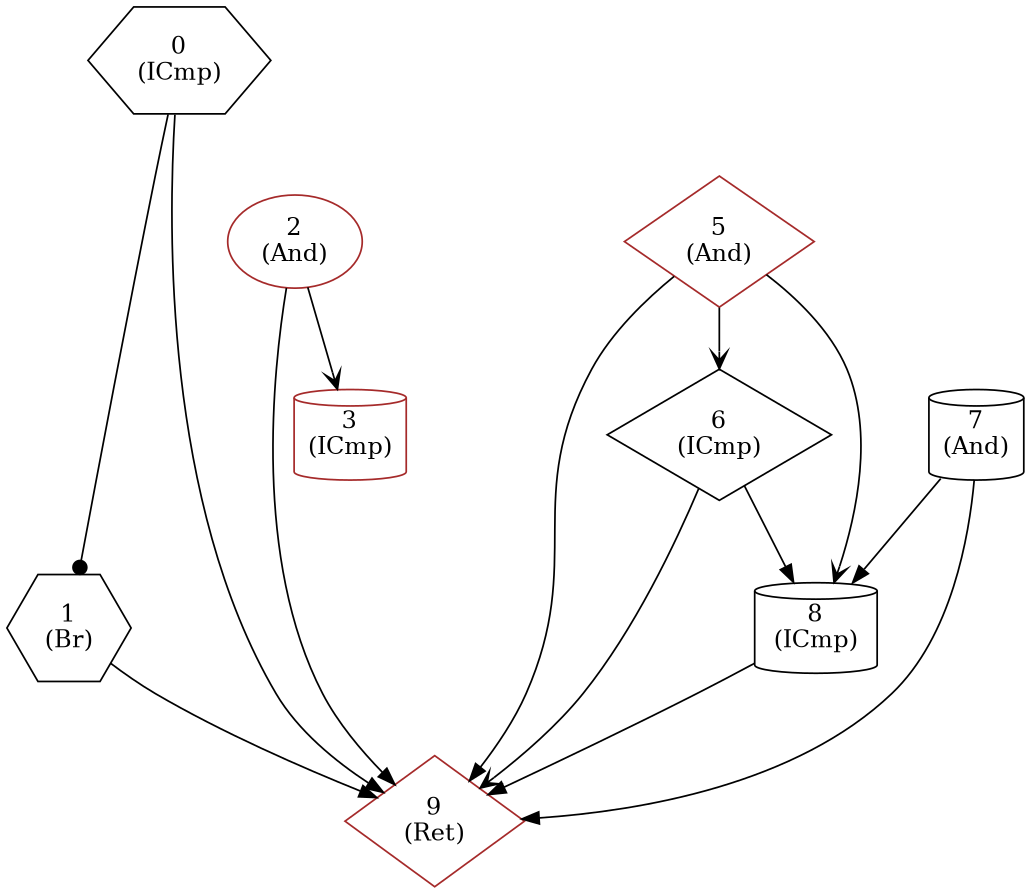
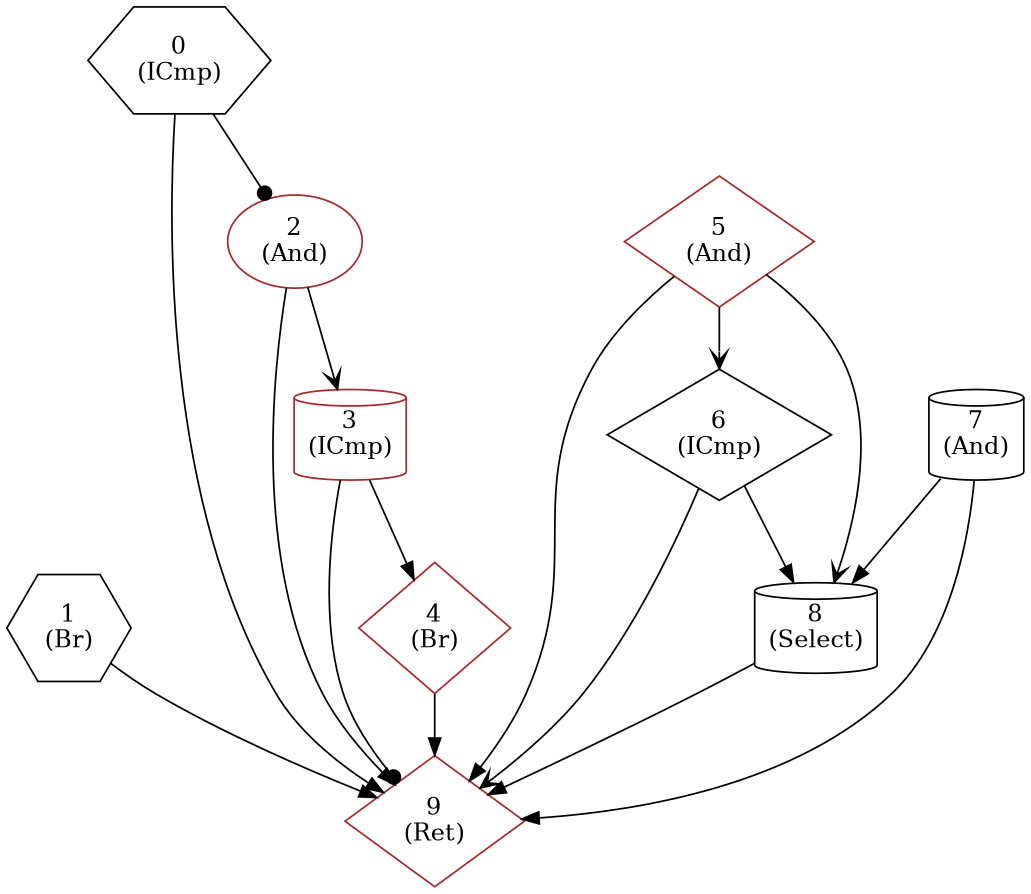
(124, 337) -> (237, 151)
none -> (435, 628)
(816, 628) -> (816, 628)
none -> (331, 632)
